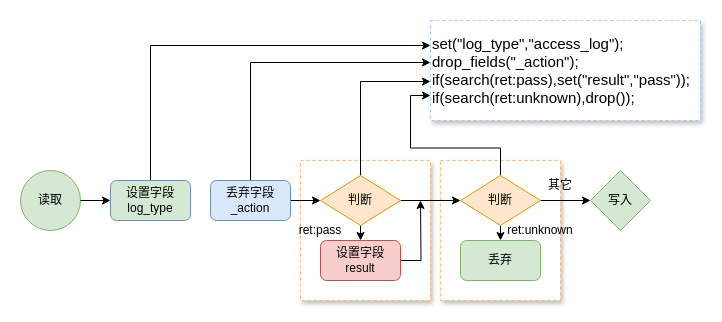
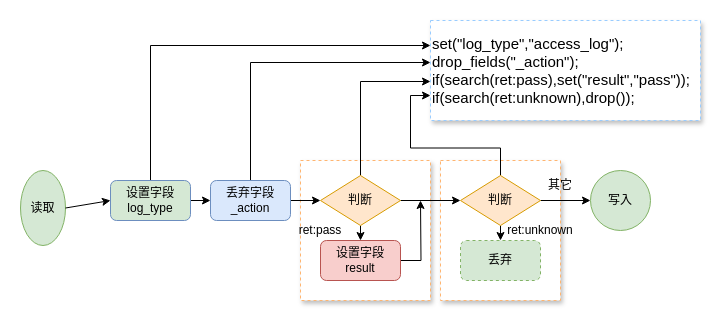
(51, 201) -> (43, 208)
none -> (197, 201)
(621, 201) -> (621, 201)
(501, 261) -> (501, 261)
